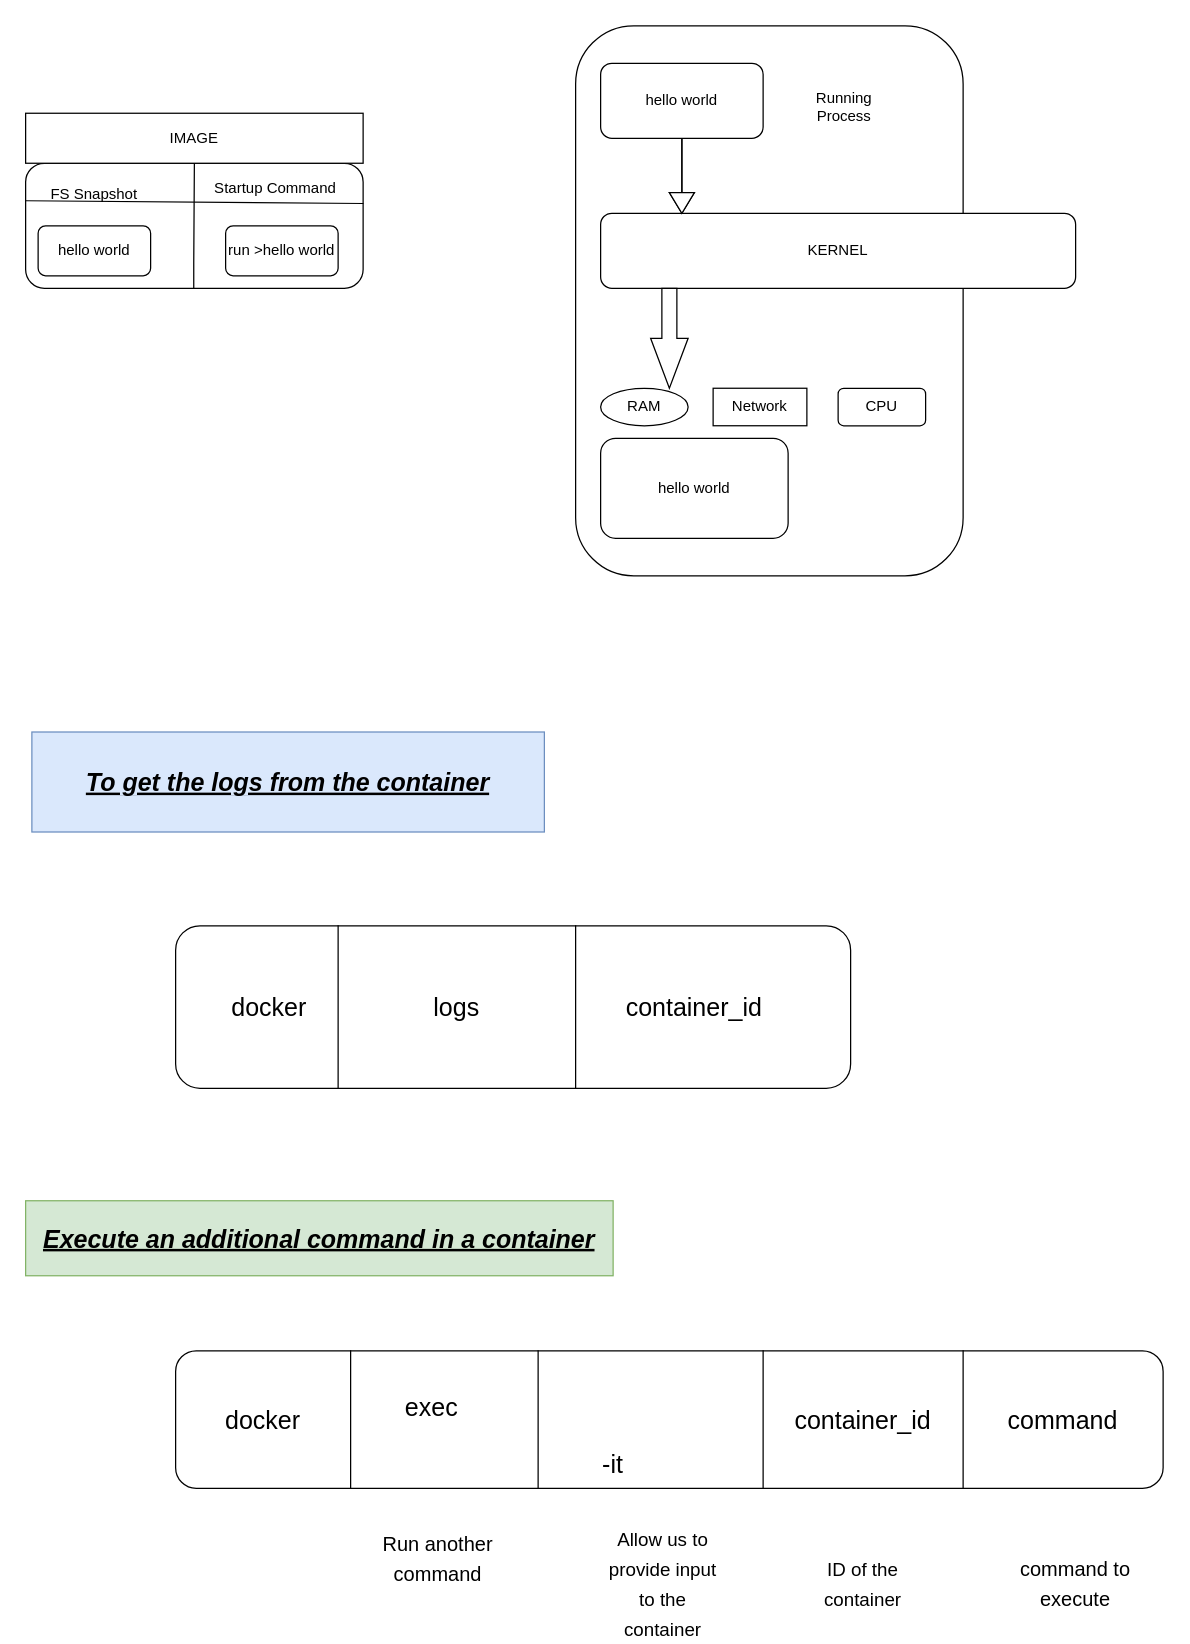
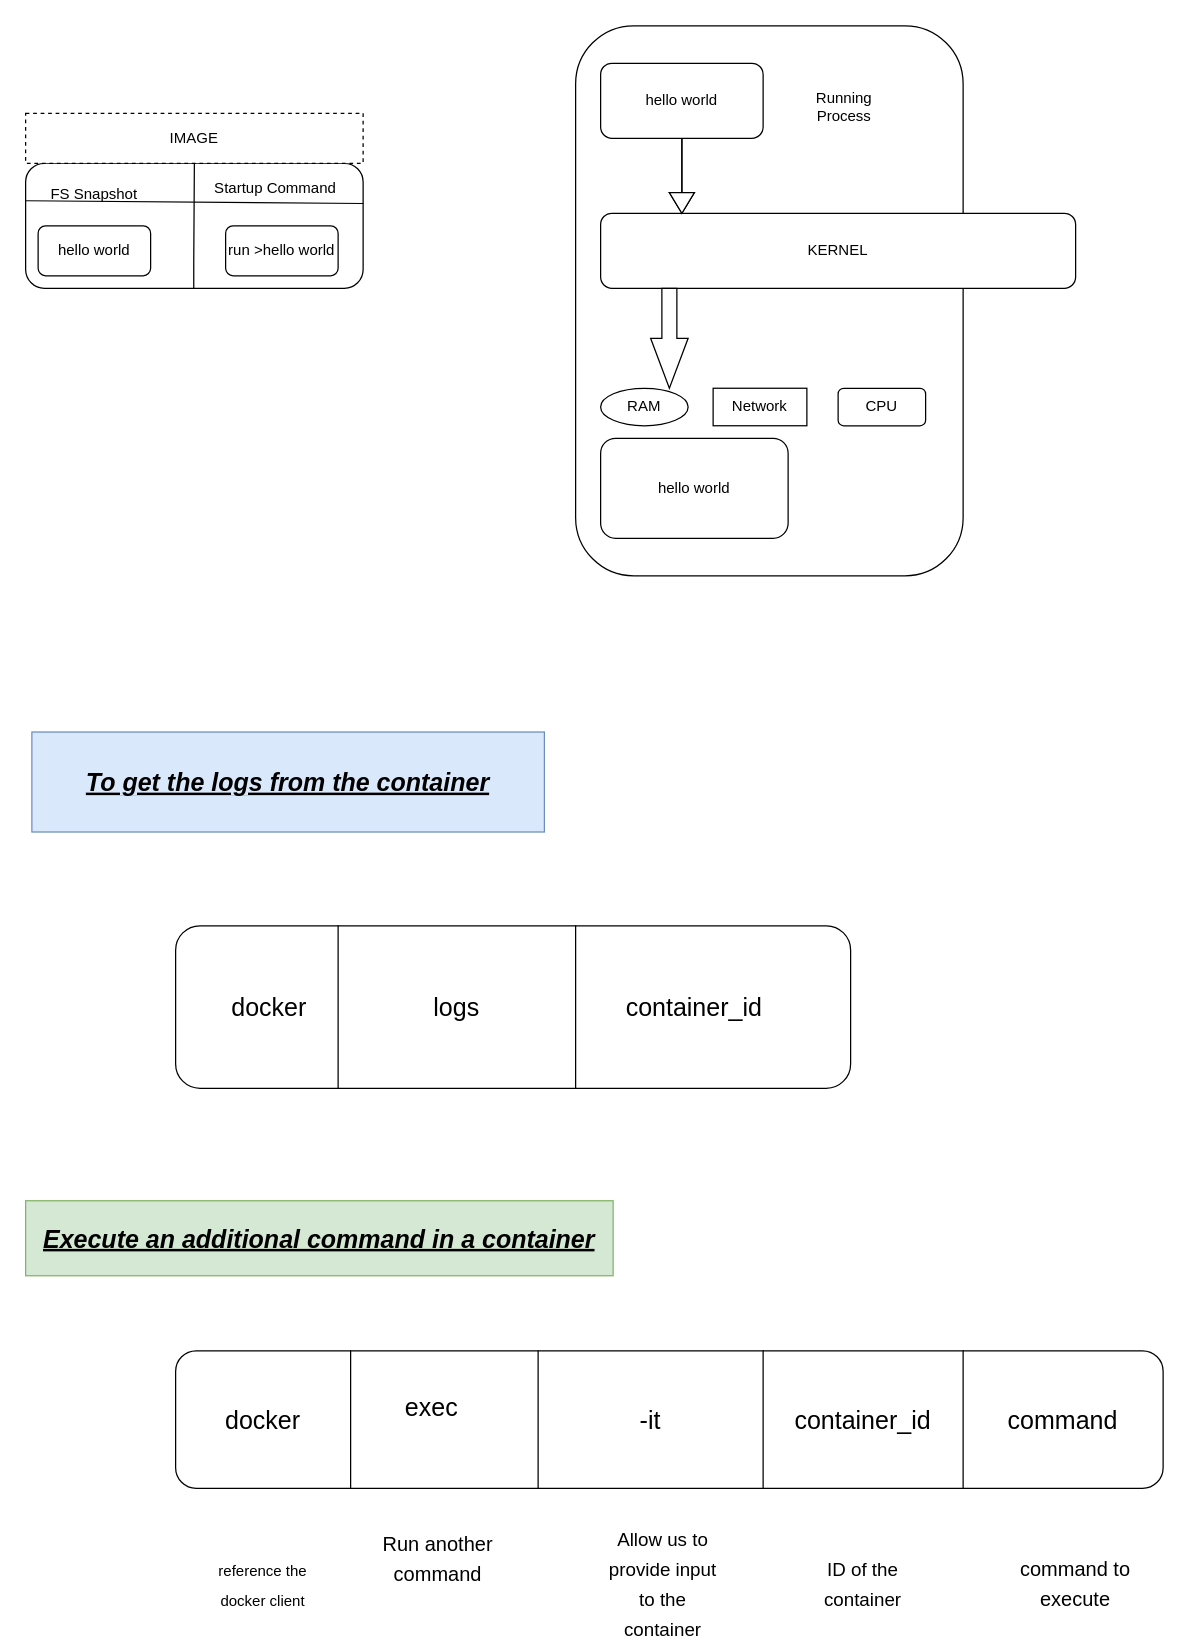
(194, 138) -> (194, 138)
(613, 1463) -> (651, 1419)
none -> (263, 1582)
